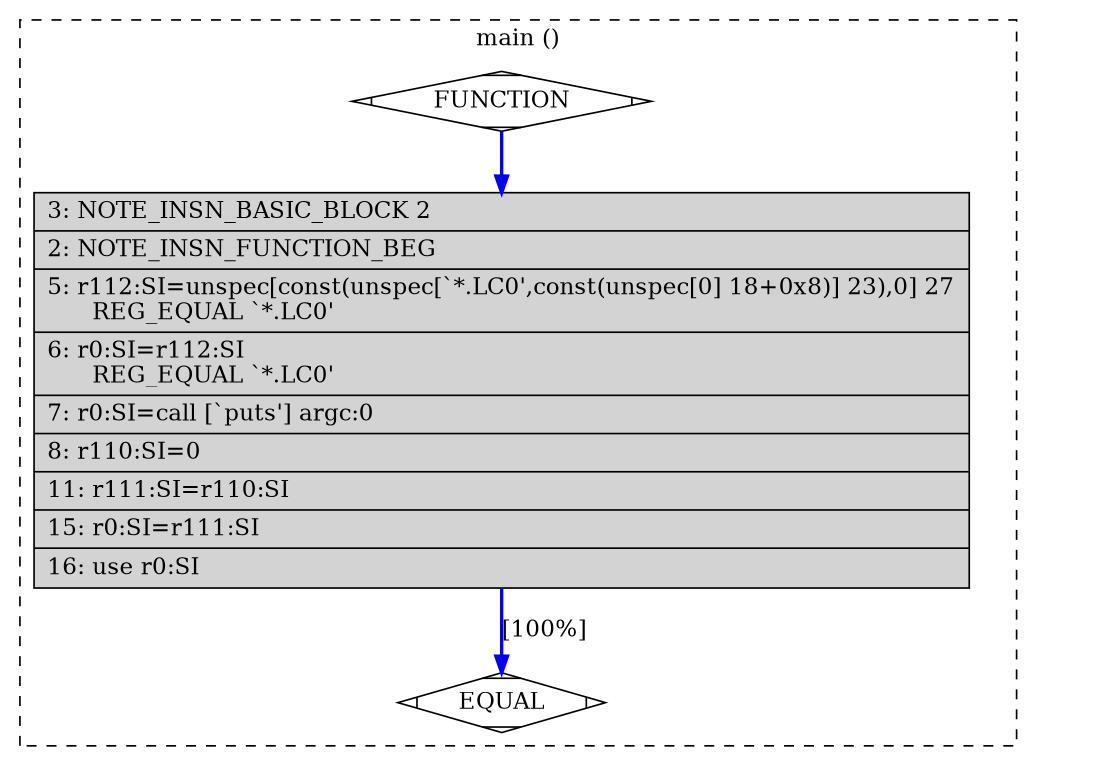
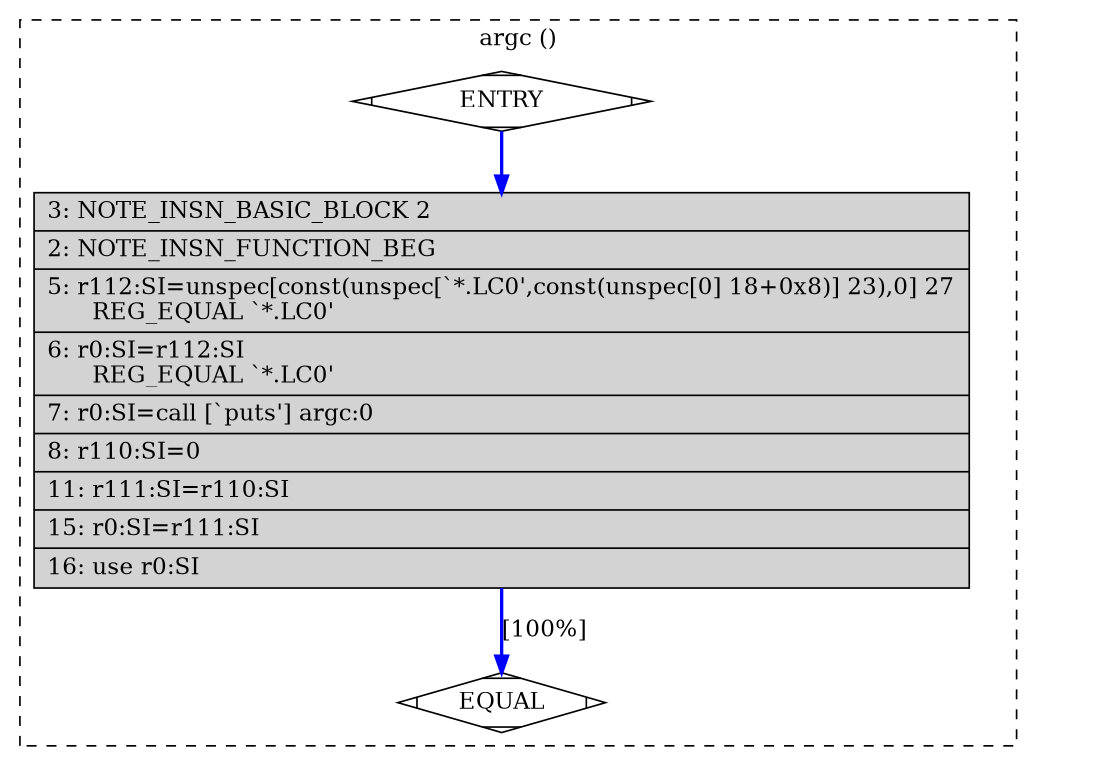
(518, 39) -> (518, 39)
(502, 101) -> (502, 101)
